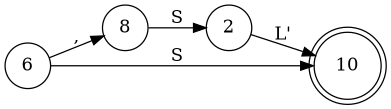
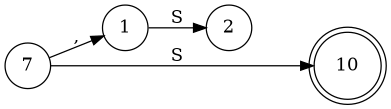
(125, 28) -> (125, 28)
(277, 43) -> none
(28, 66) -> (28, 66)
